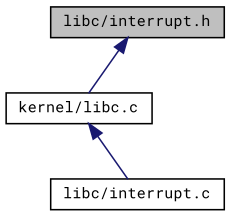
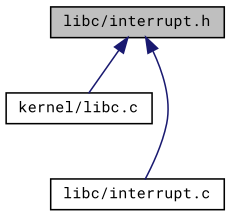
(113, 158) -> (168, 116)
